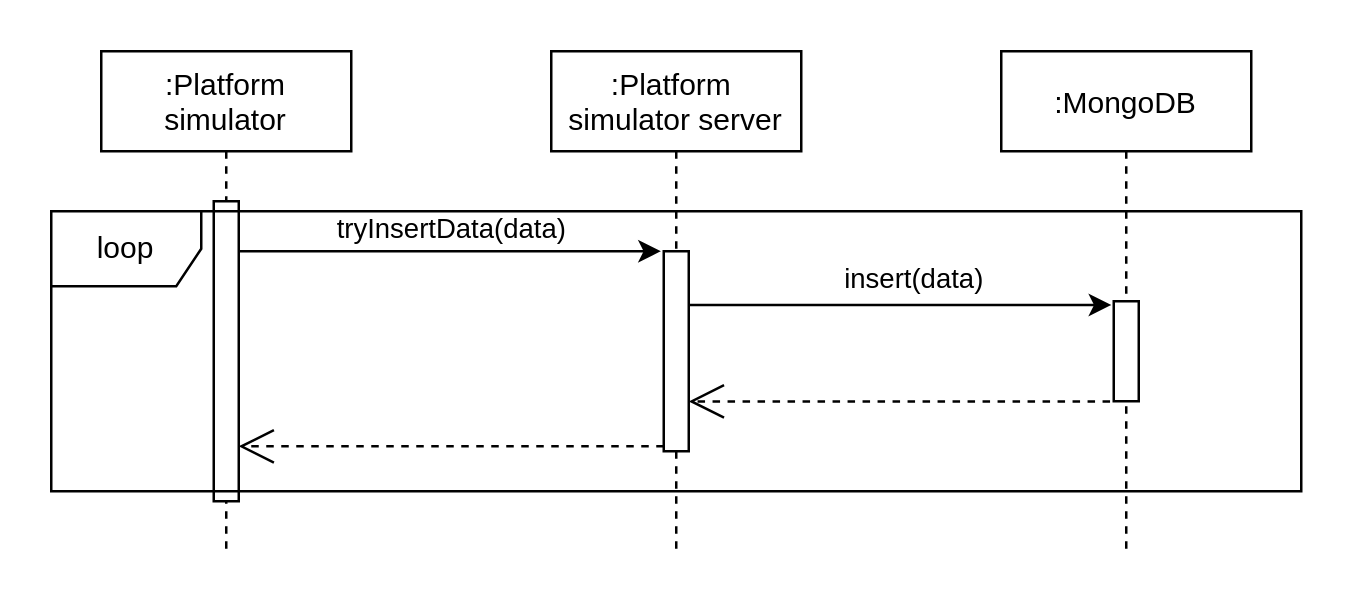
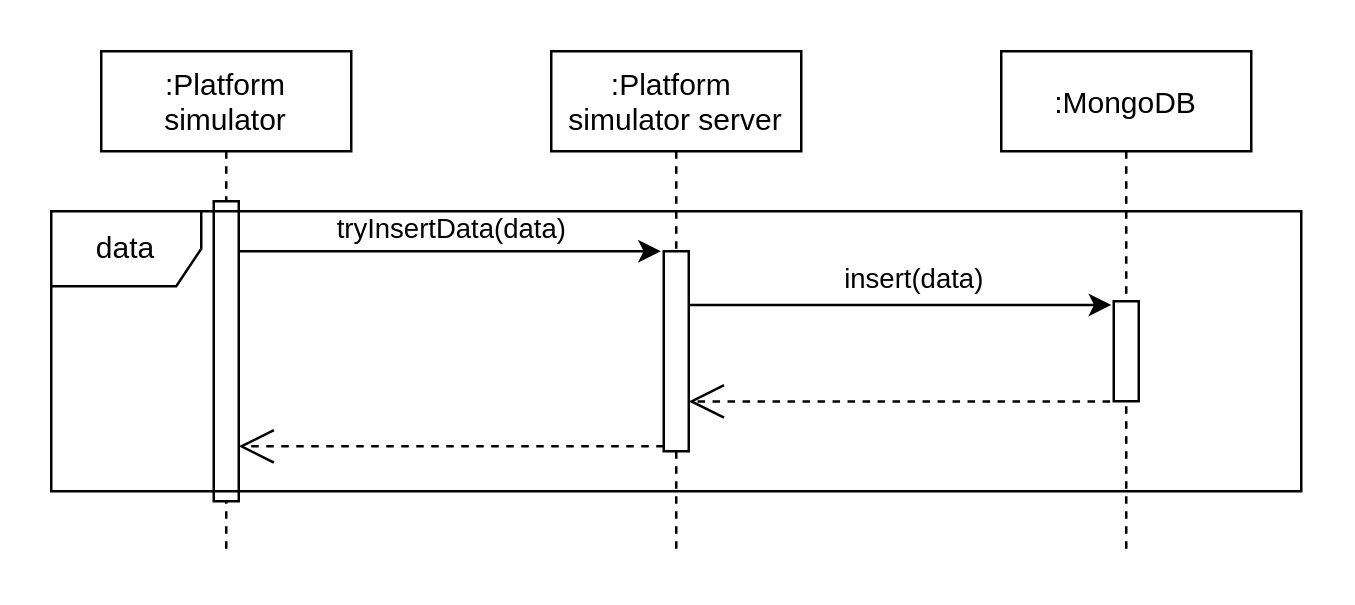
(126, 249) -> (126, 249)
